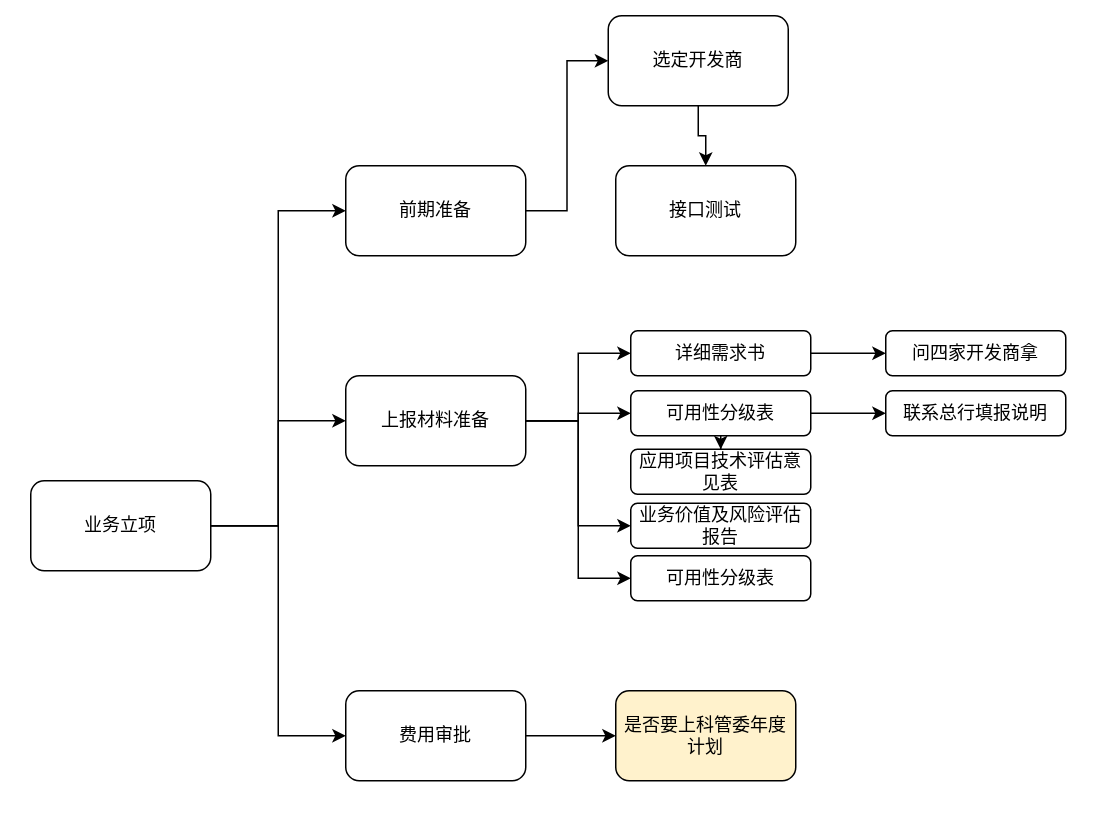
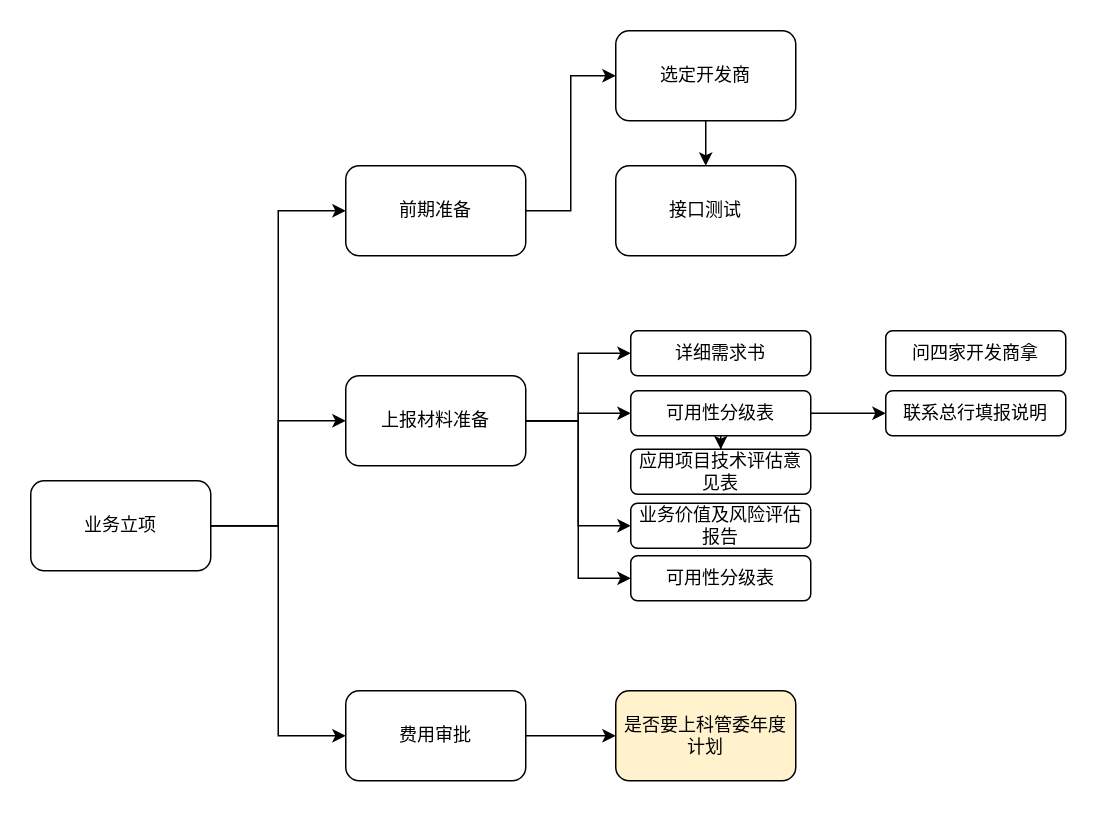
(698, 61) -> (706, 76)
(843, 353) -> none
